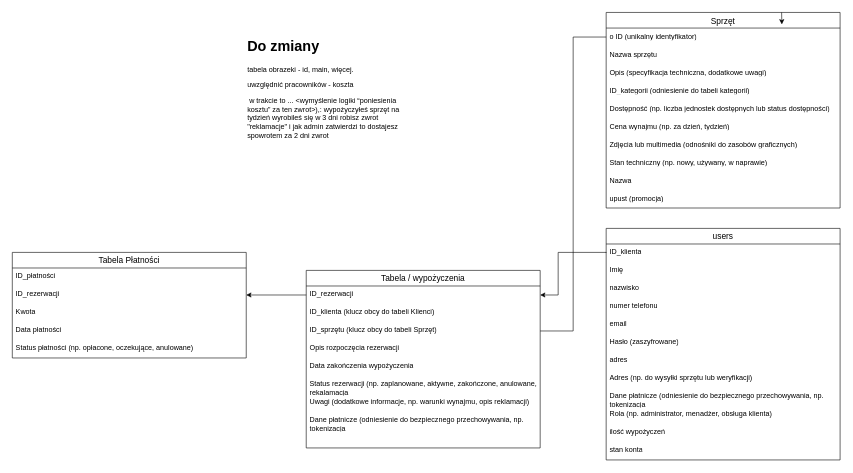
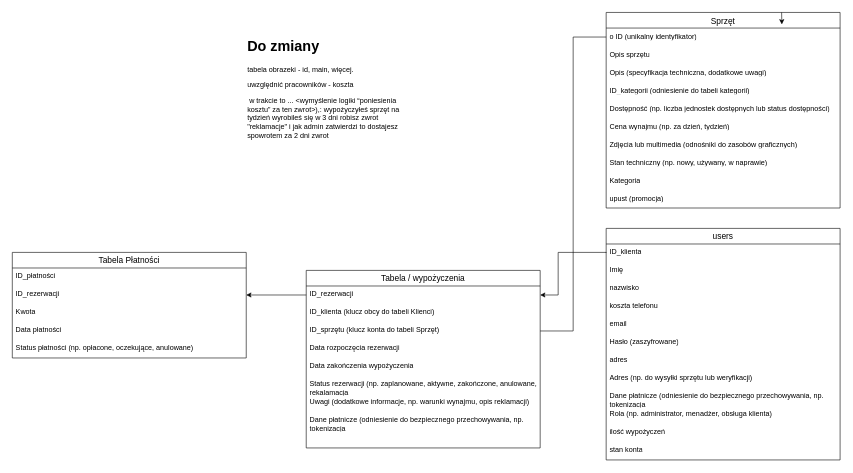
(635, 54) -> (632, 54)
(620, 180) -> (627, 180)
(636, 306) -> (638, 306)
(383, 330) -> (385, 330)
(360, 348) -> (361, 348)
